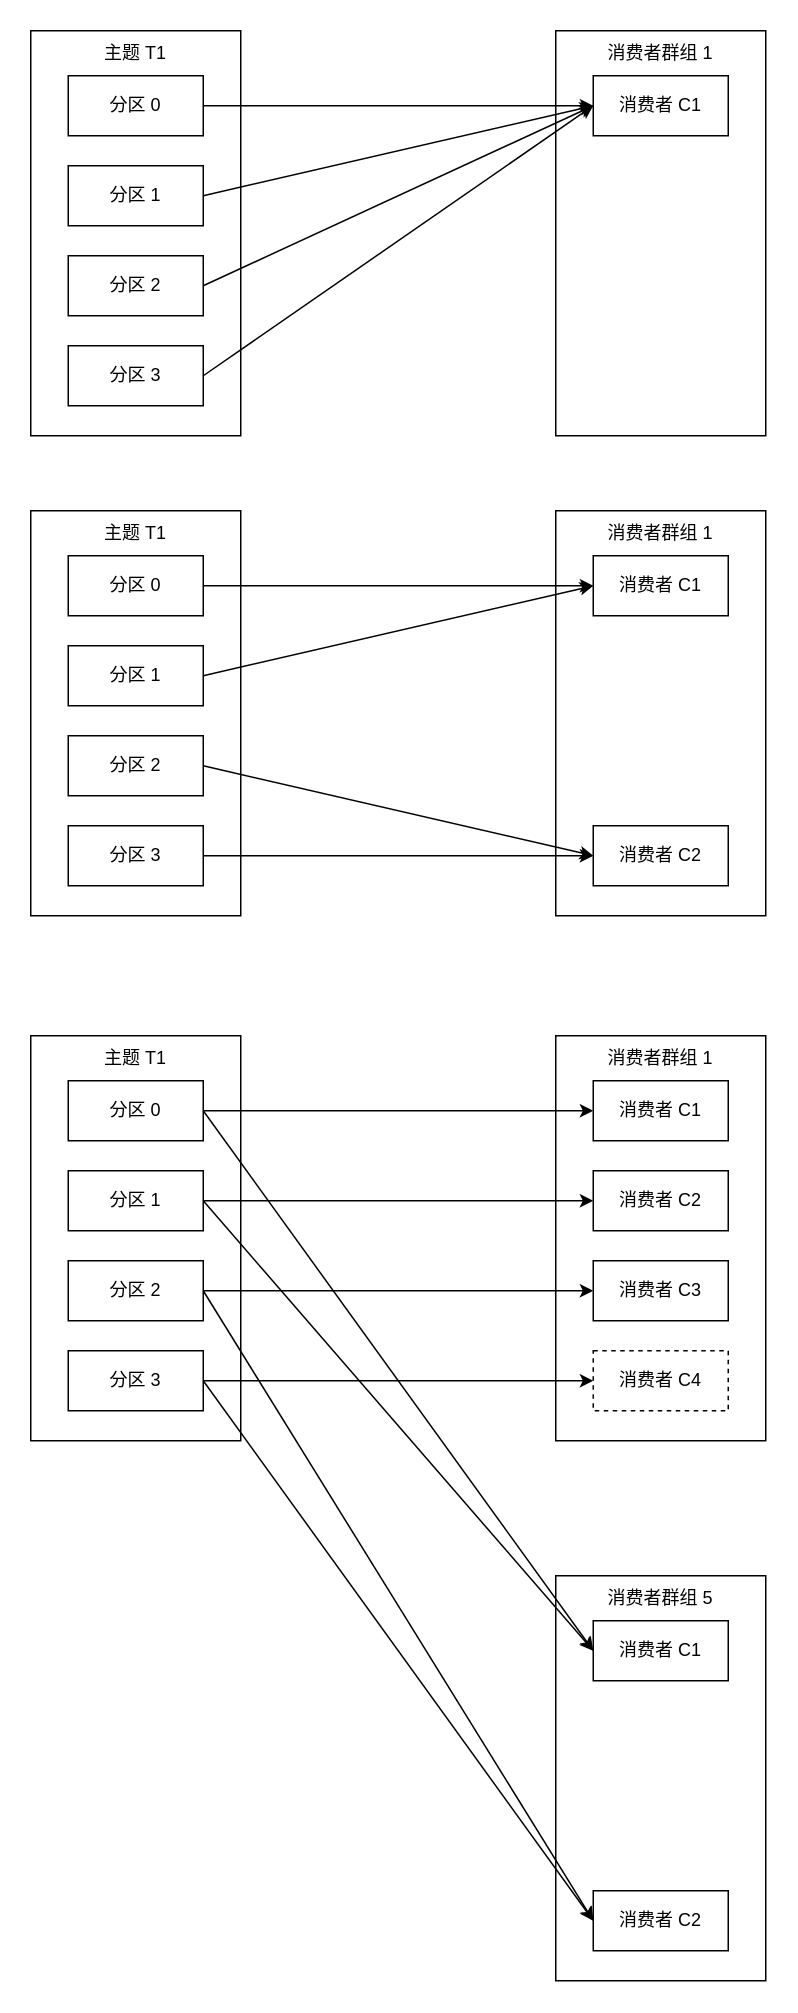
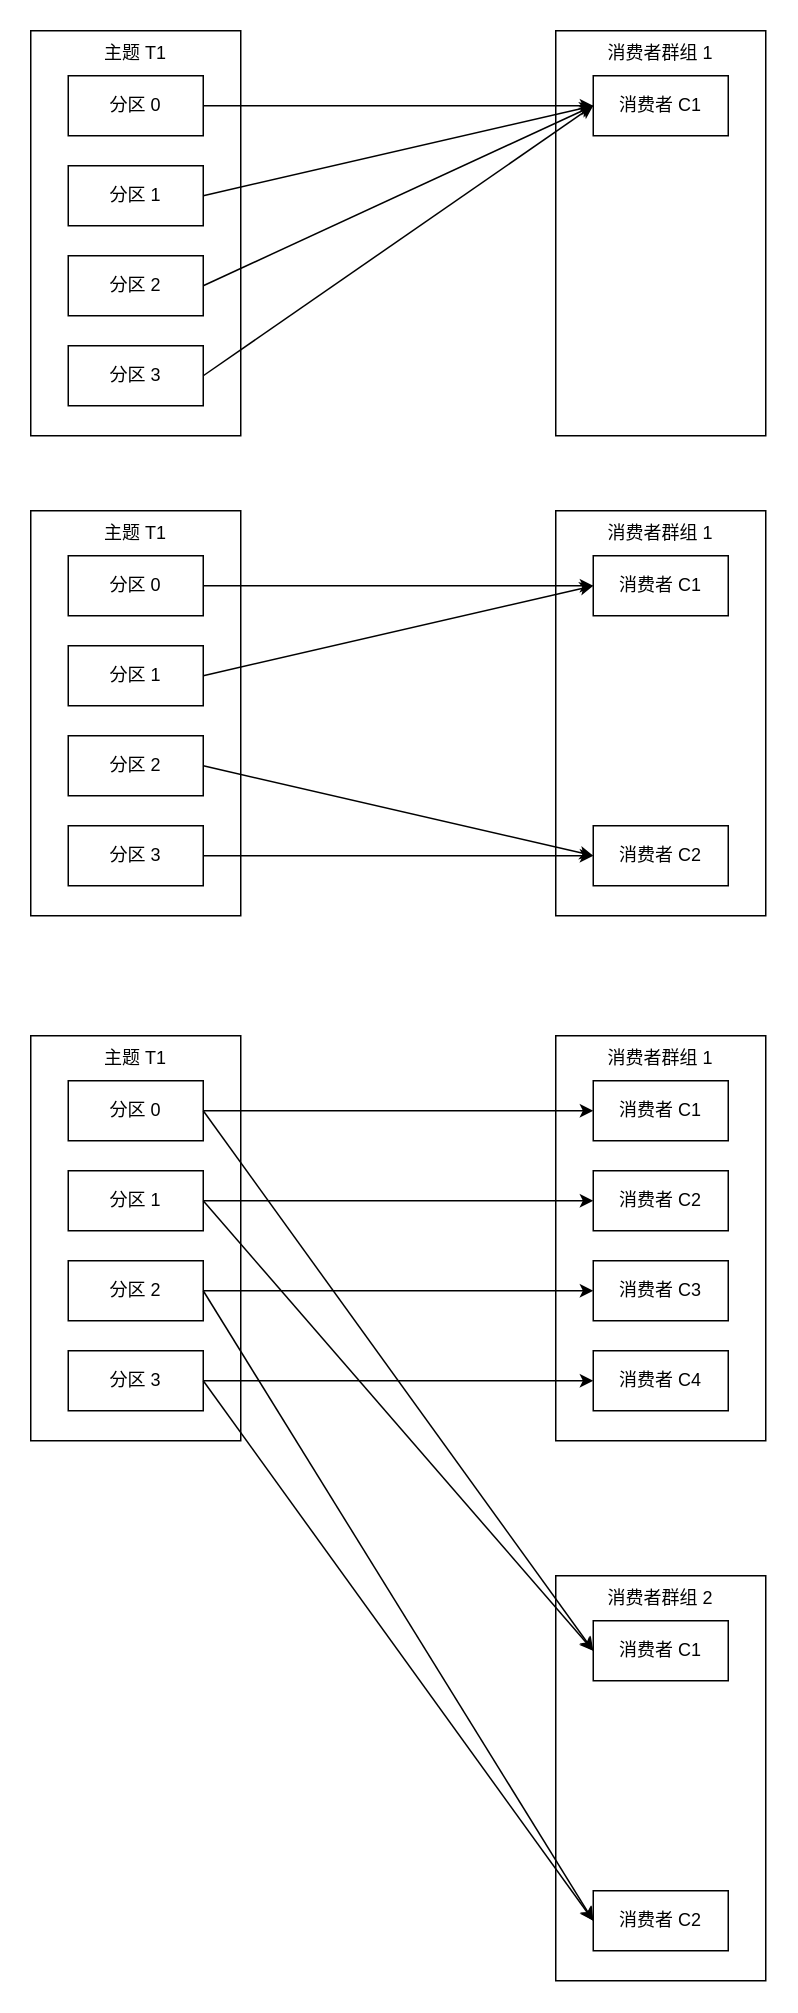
(661, 1381) -> (661, 1381)
(661, 1598) -> (661, 1598)
